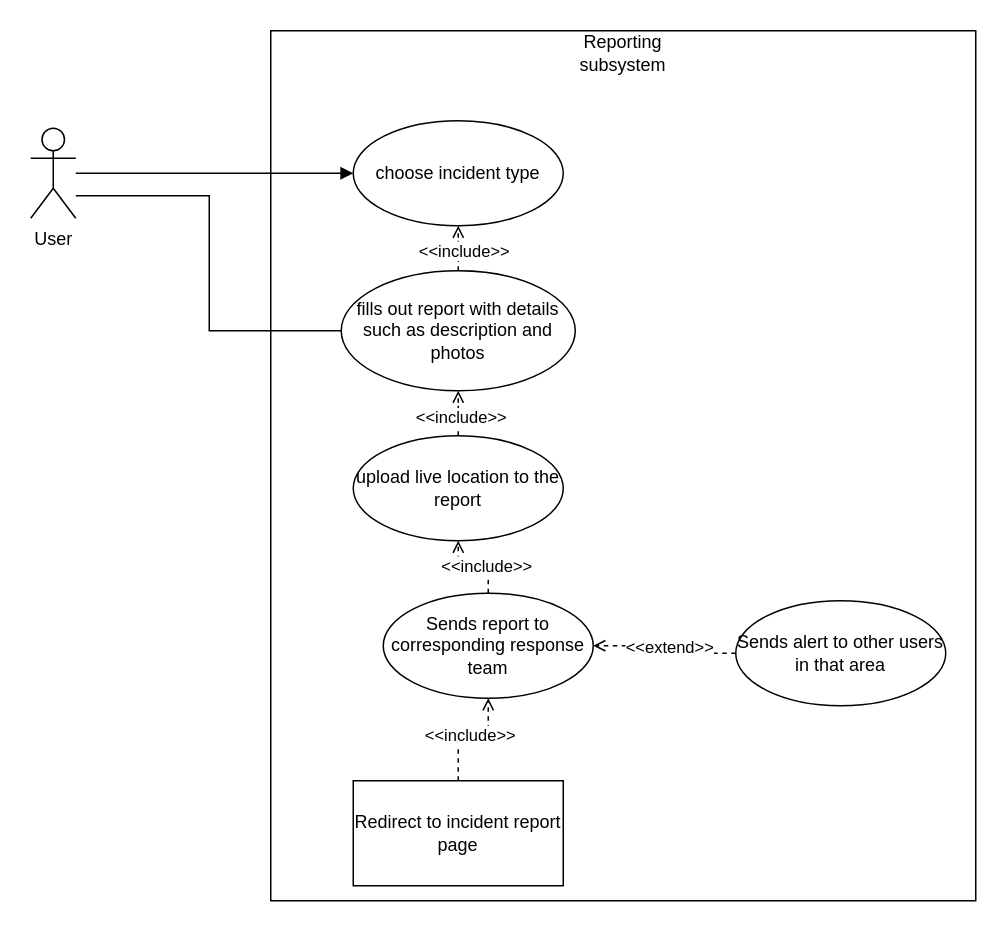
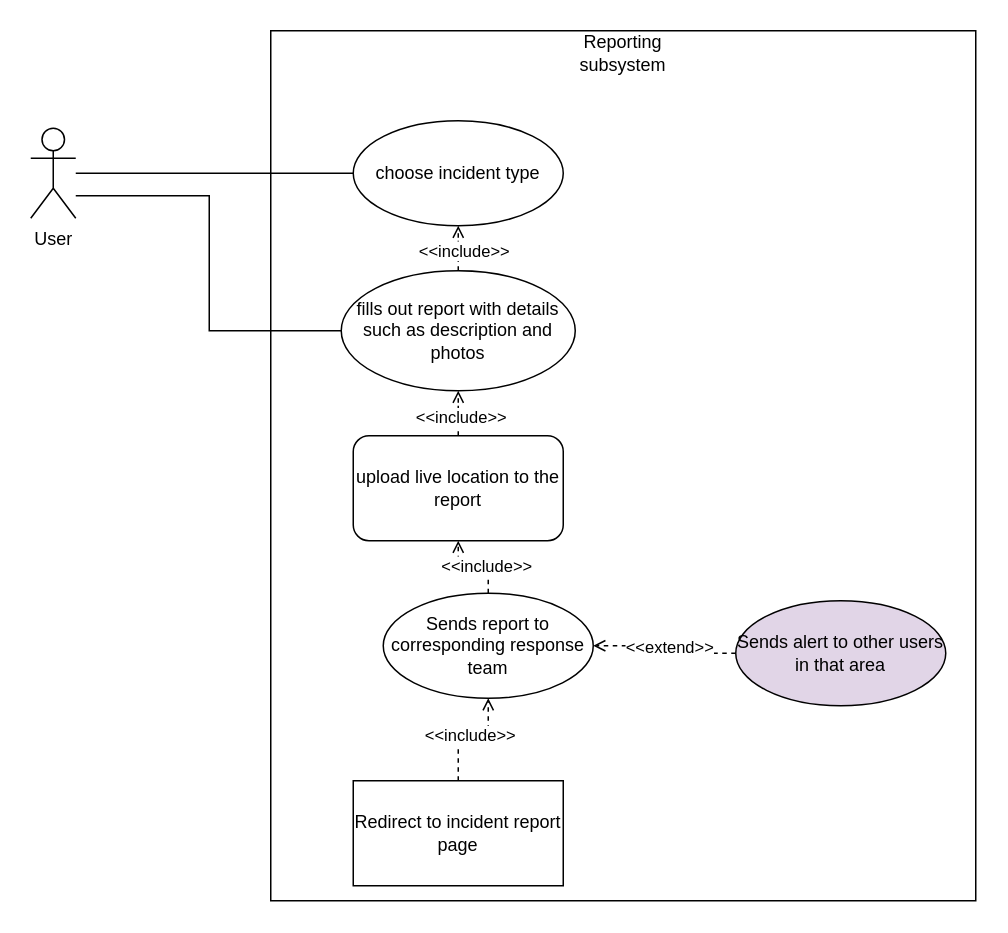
(339, 173) -> (345, 173)
(458, 488) -> (458, 488)
(841, 653) -> (841, 653)
